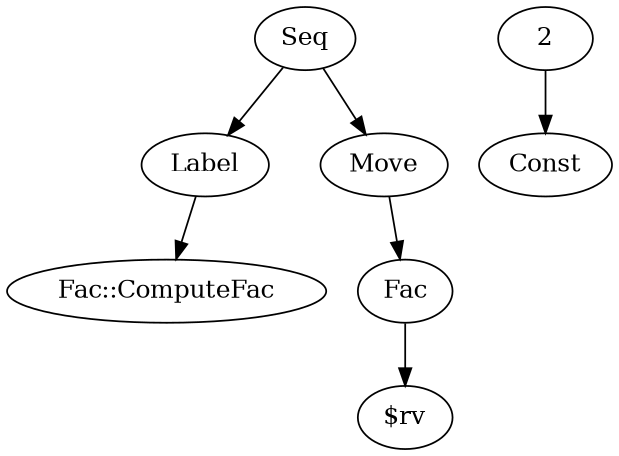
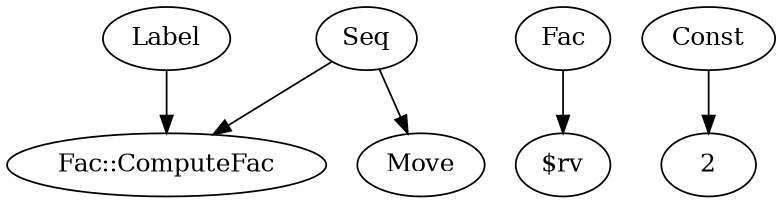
(546, 93) -> (709, 93)
(261, 95) -> (280, 94)
(393, 219) -> none
